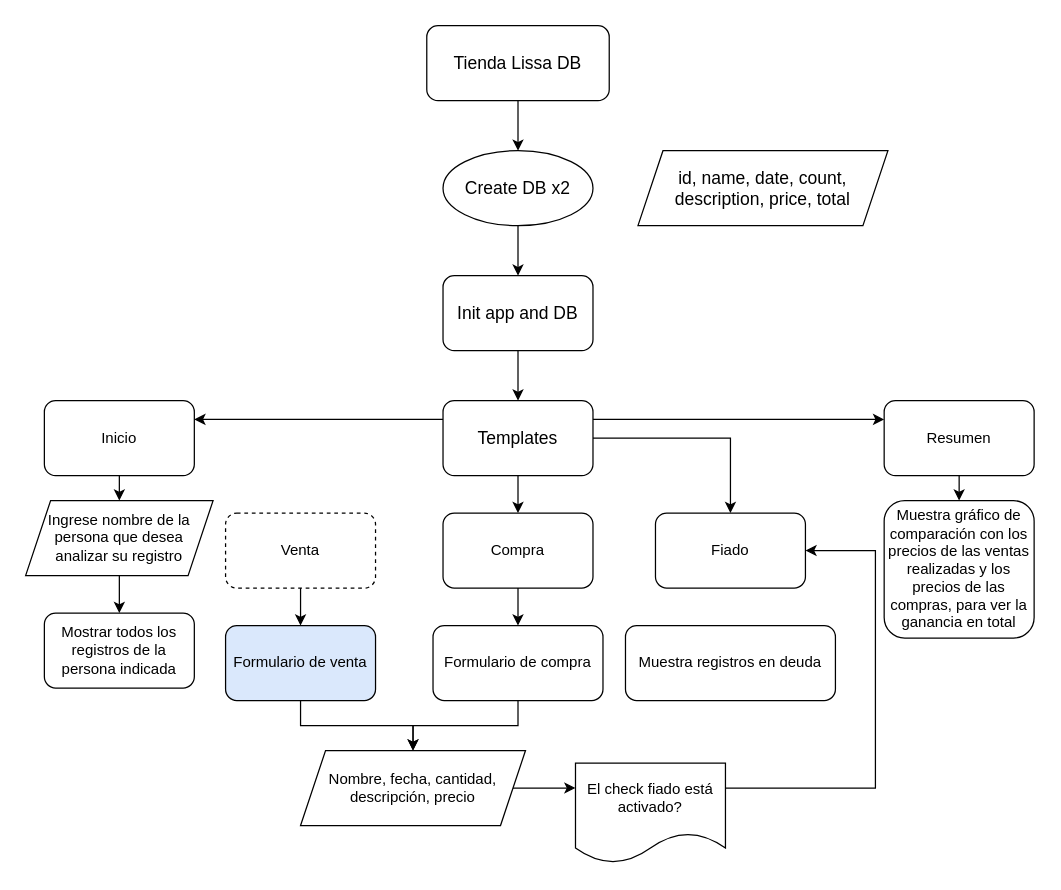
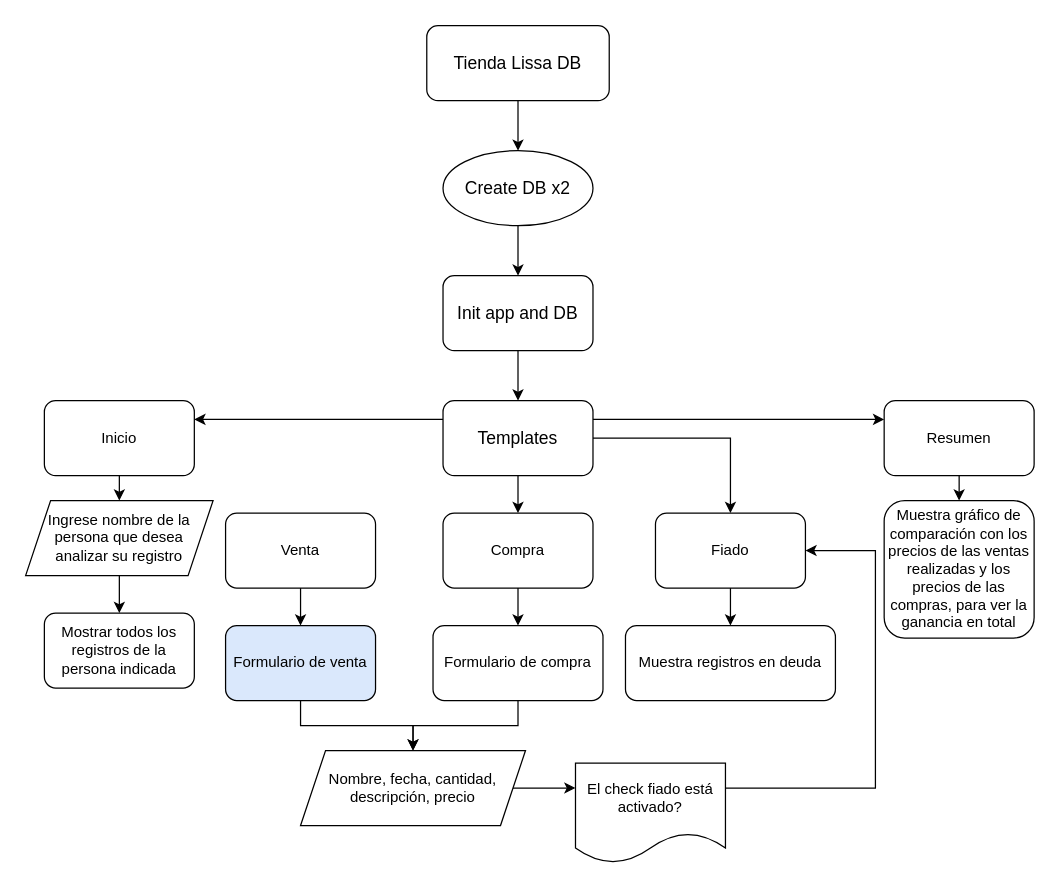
(763, 188) -> none
(301, 551) -> (301, 551)
none -> (731, 602)
